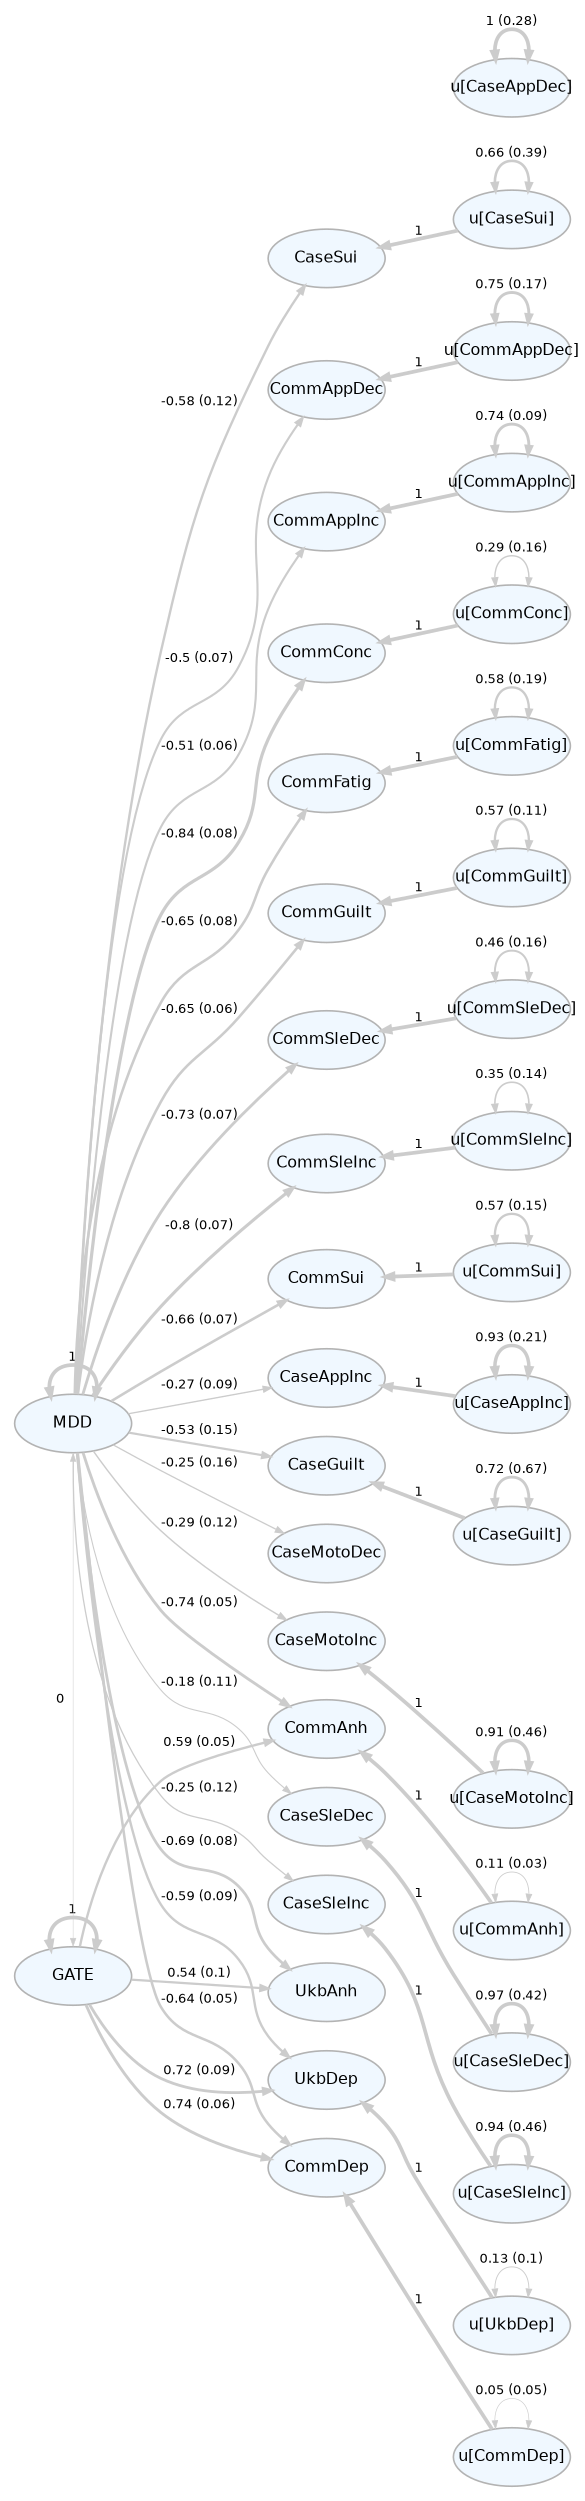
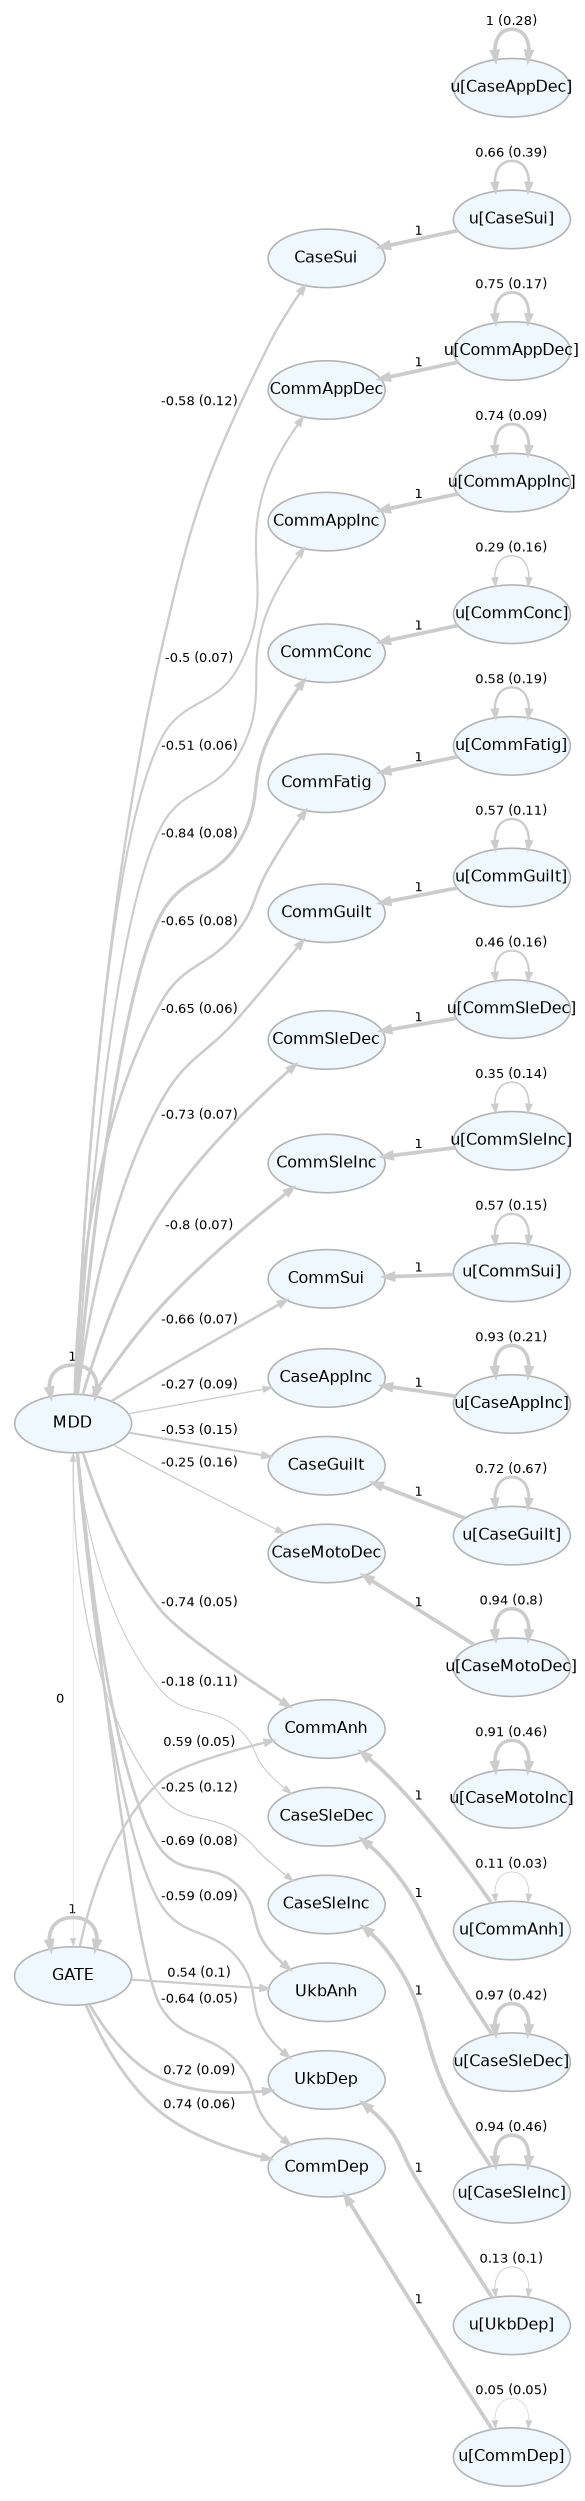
(327, 1641) -> none
none -> (512, 1667)
